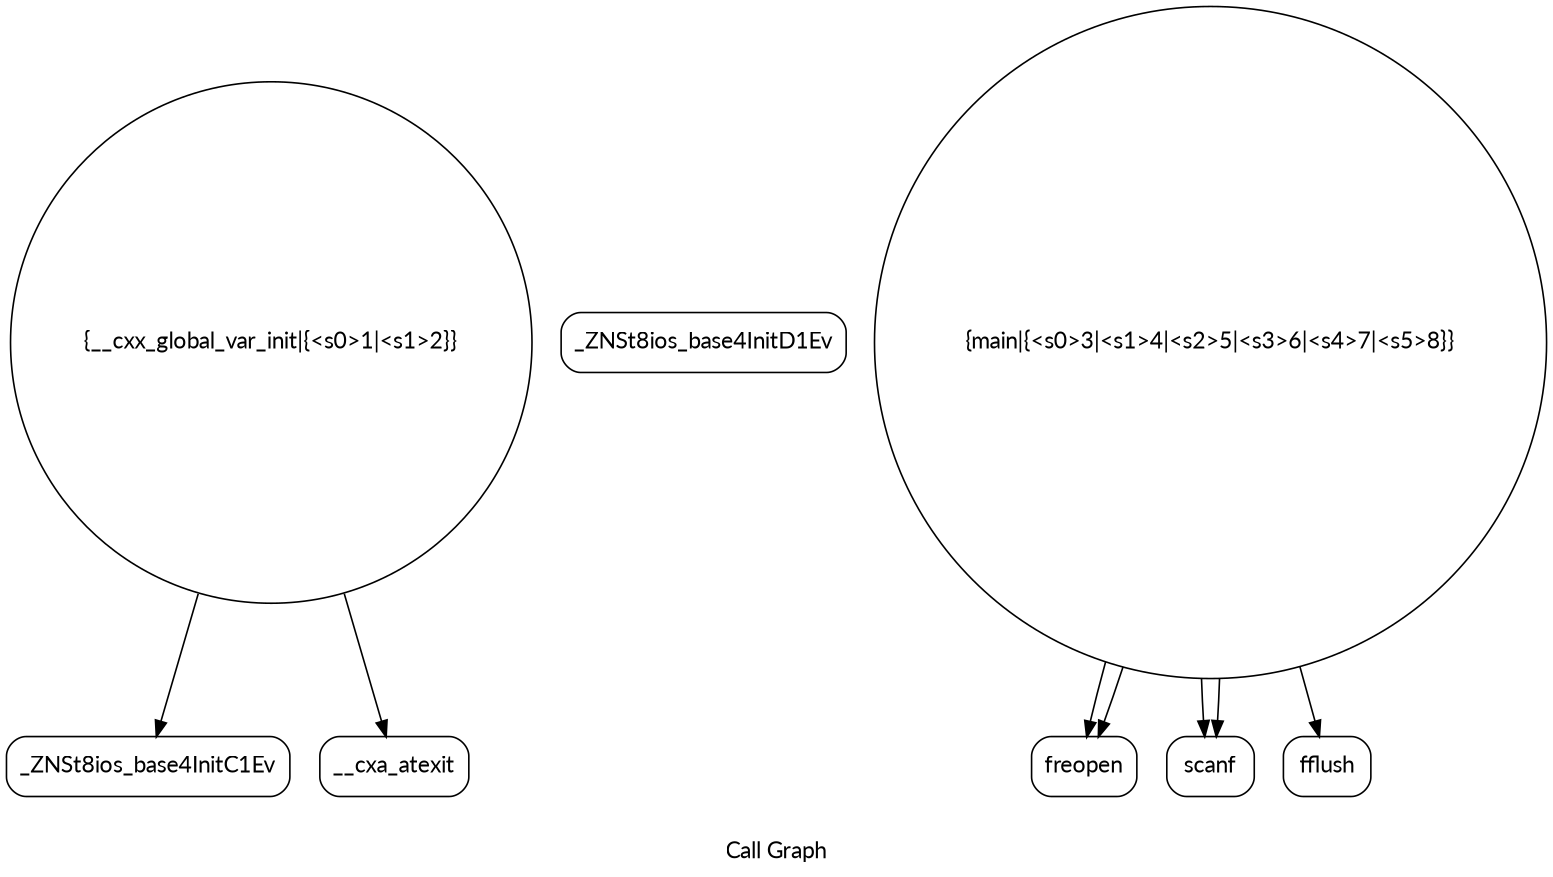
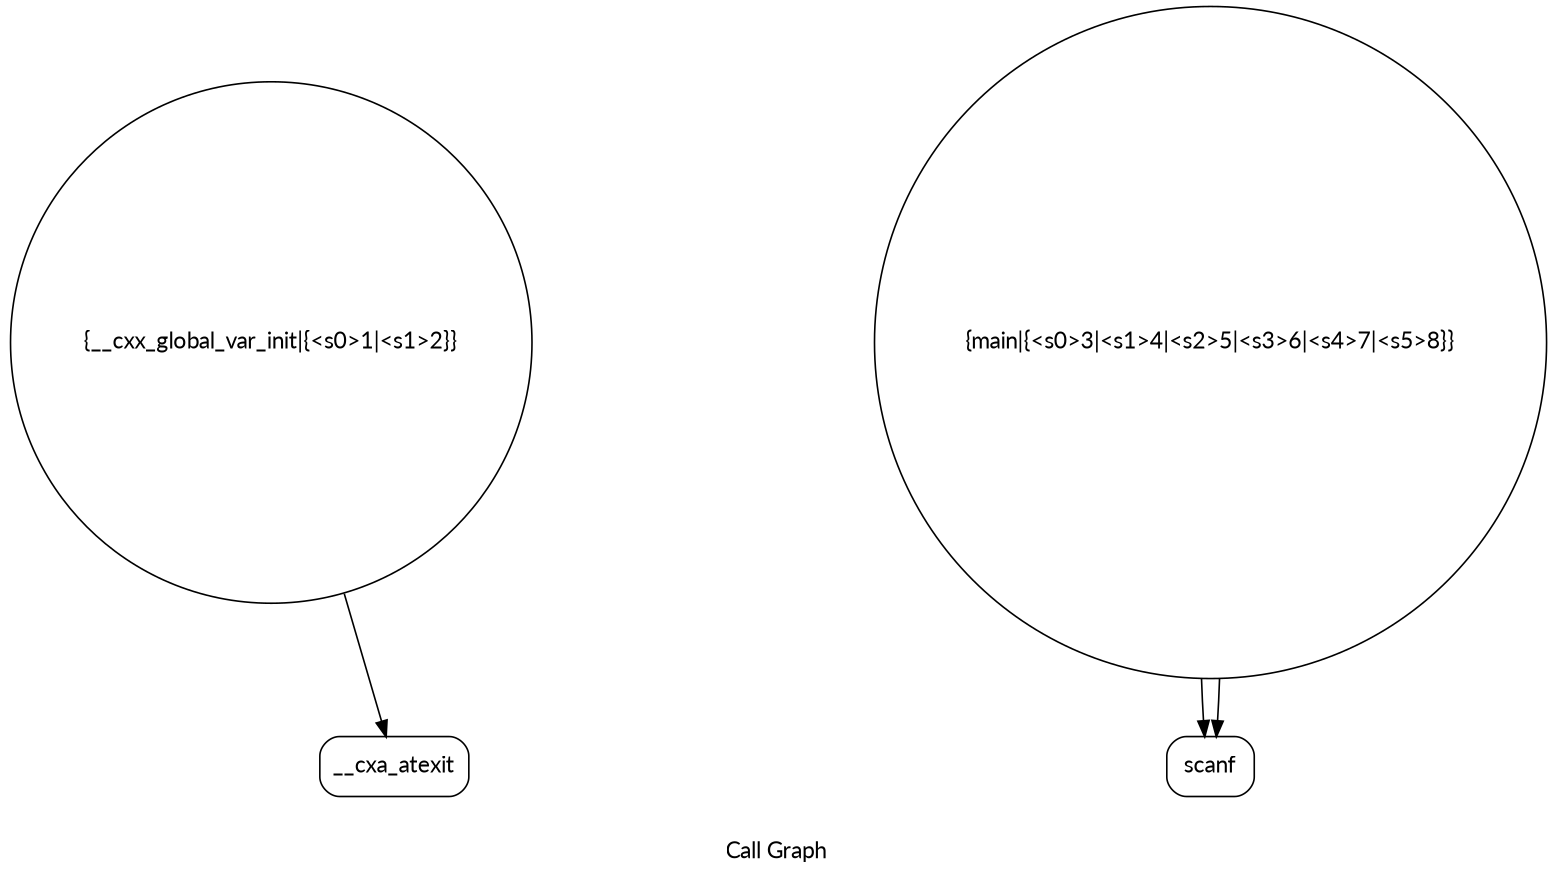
(704, 343) -> none
(148, 767) -> none
(1084, 767) -> none
(1327, 767) -> none
